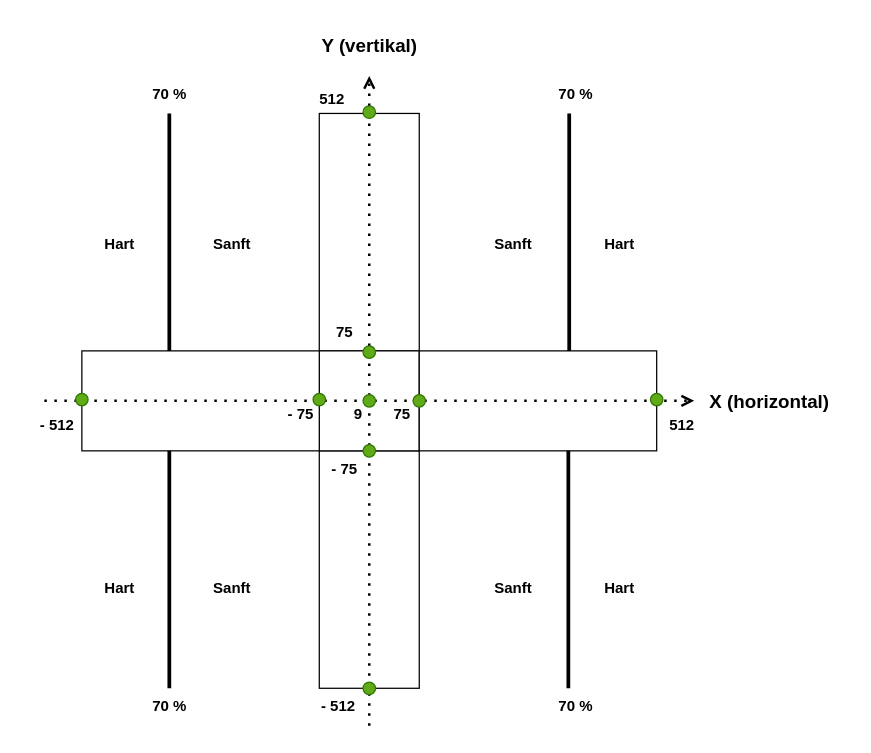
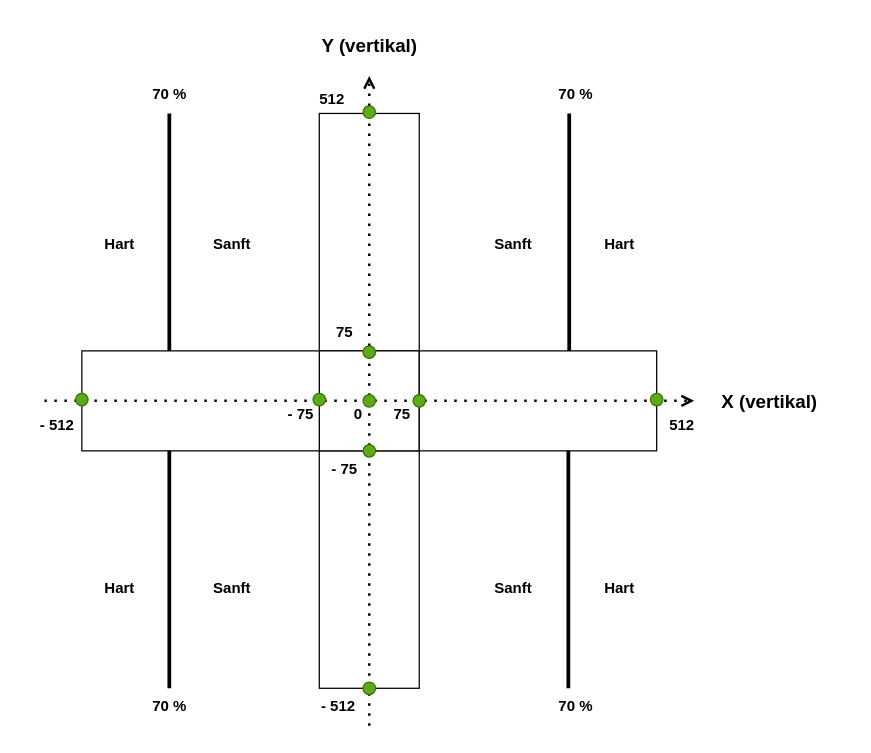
(770, 401) -> (770, 401)
(359, 414) -> (359, 414)
